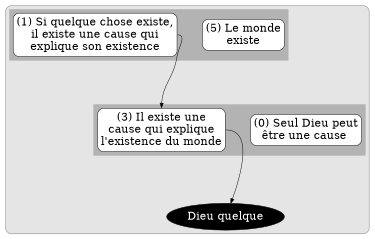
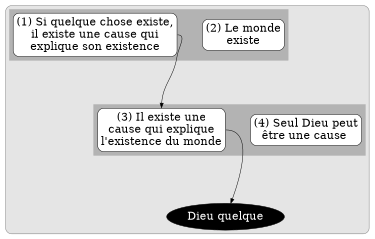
(243, 35) -> (243, 35)
(306, 130) -> (306, 130)
